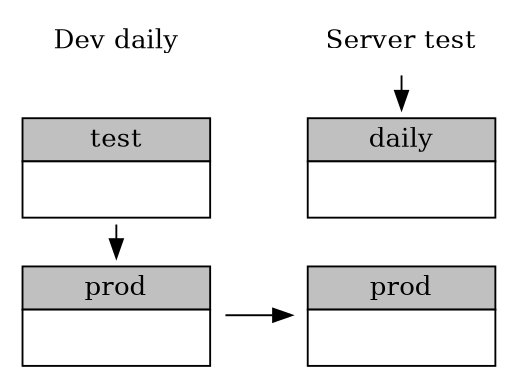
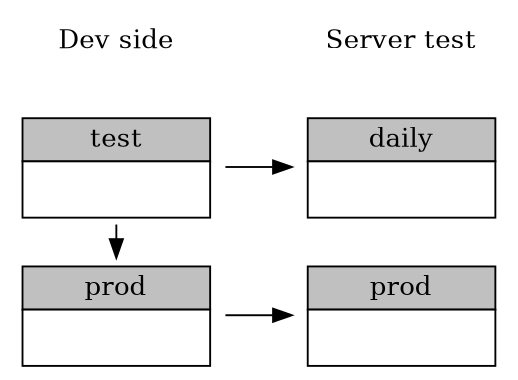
(116, 41) -> (116, 41)
(402, 83) -> (249, 167)
